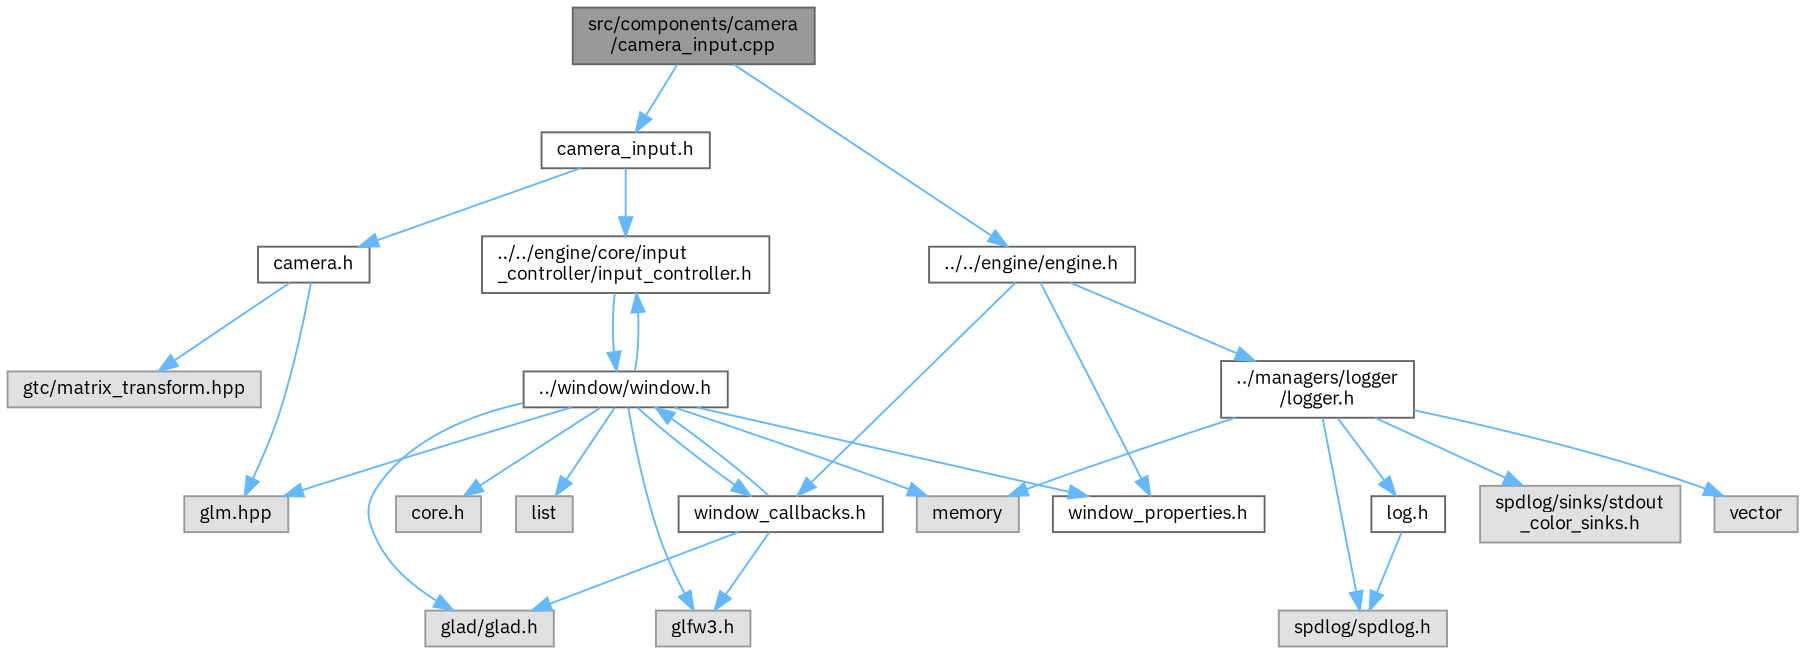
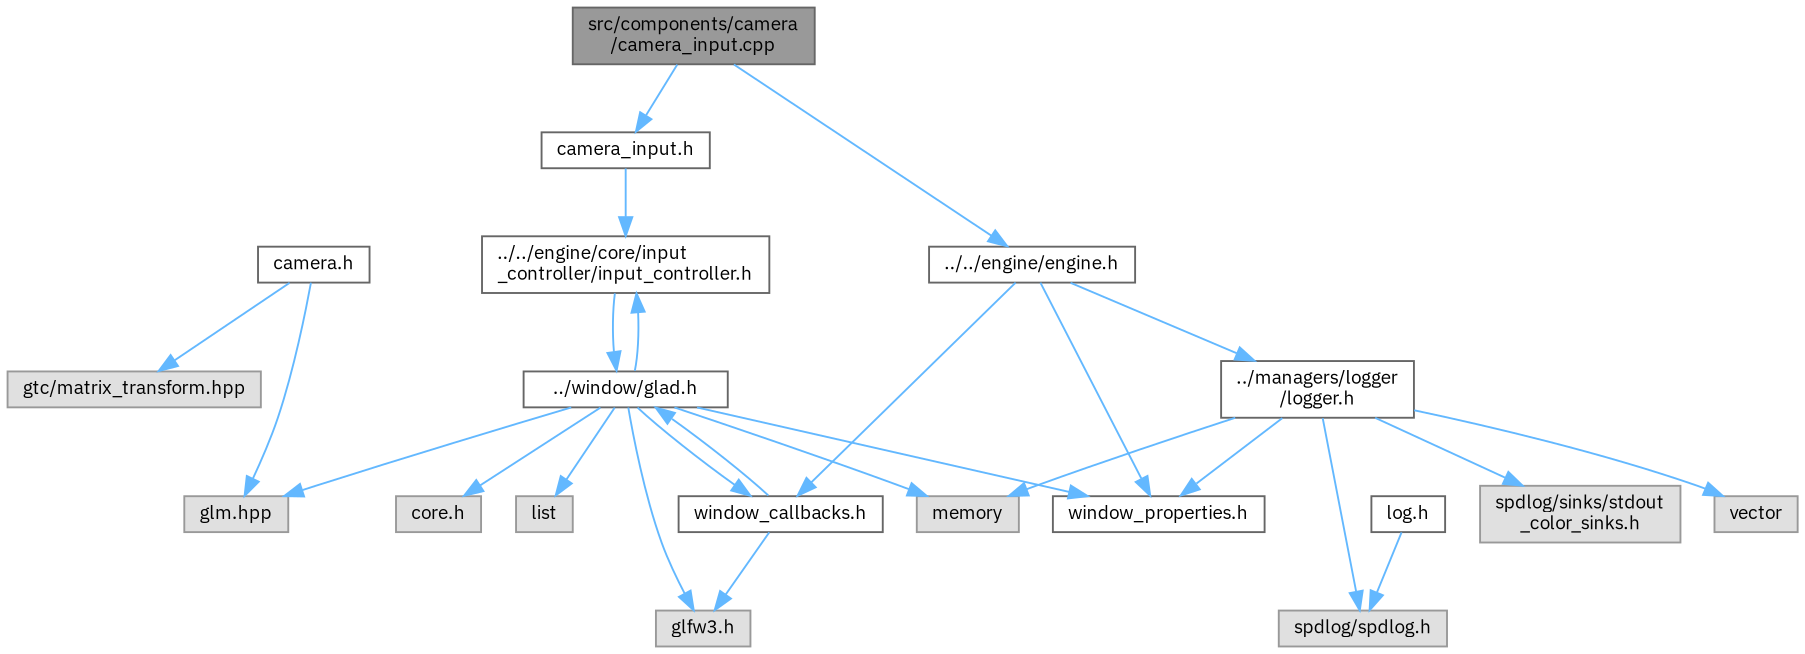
(479, 204) -> none
(626, 389) -> (626, 389)
(1361, 449) -> (1239, 451)
(490, 629) -> none
